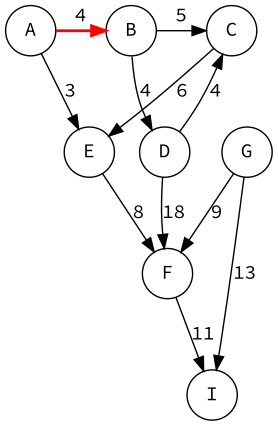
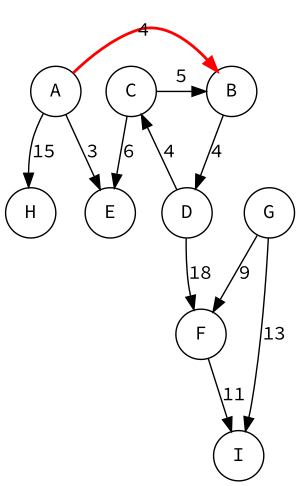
(174, 31) -> (174, 91)
(125, 207) -> none
none -> (31, 213)
